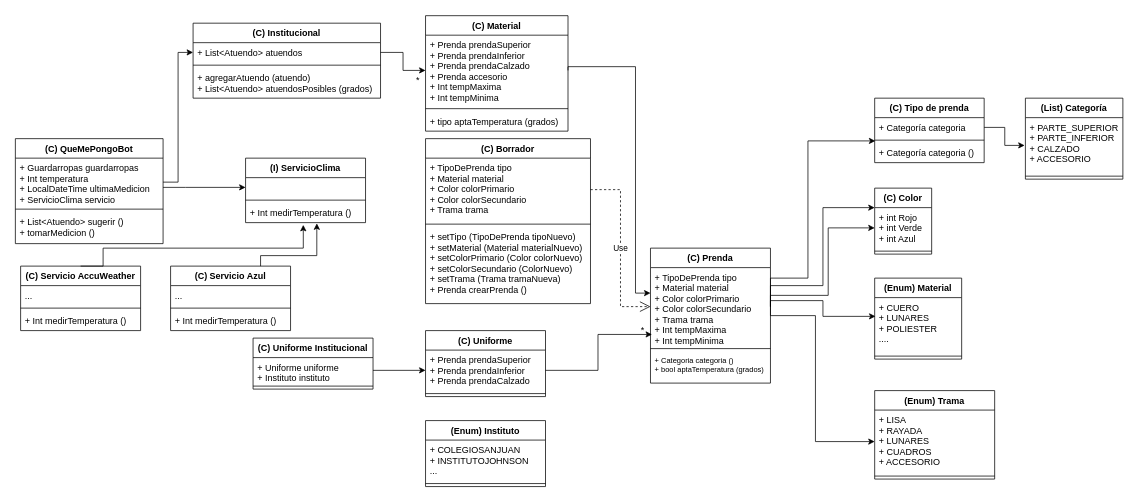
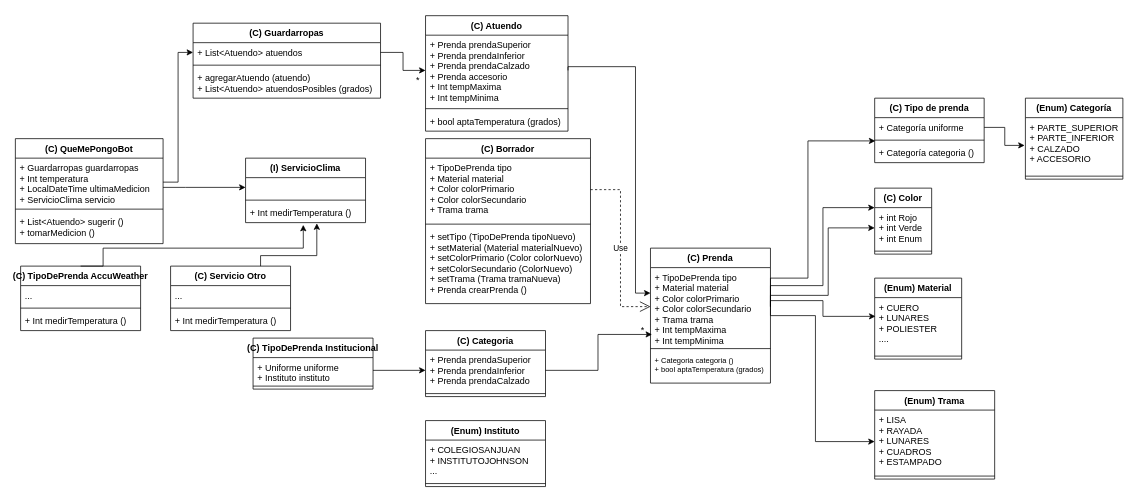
(497, 26) -> (497, 26)
(287, 33) -> (287, 33)
(1074, 108) -> (1074, 108)
(503, 122) -> (503, 122)
(928, 128) -> (926, 128)
(901, 218) -> (901, 218)
(80, 276) -> (80, 276)
(230, 276) -> (230, 276)
(485, 341) -> (485, 341)
(313, 348) -> (313, 348)
(893, 420) -> (893, 420)
